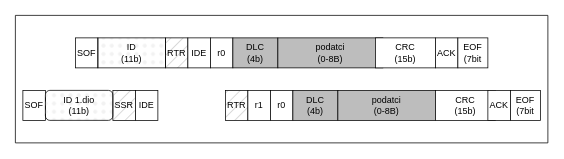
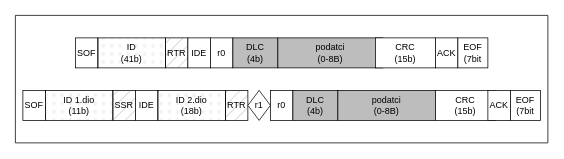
(132, 53) -> (132, 53)
(79, 105) -> (79, 105)
none -> (192, 105)
(259, 105) -> (259, 105)
